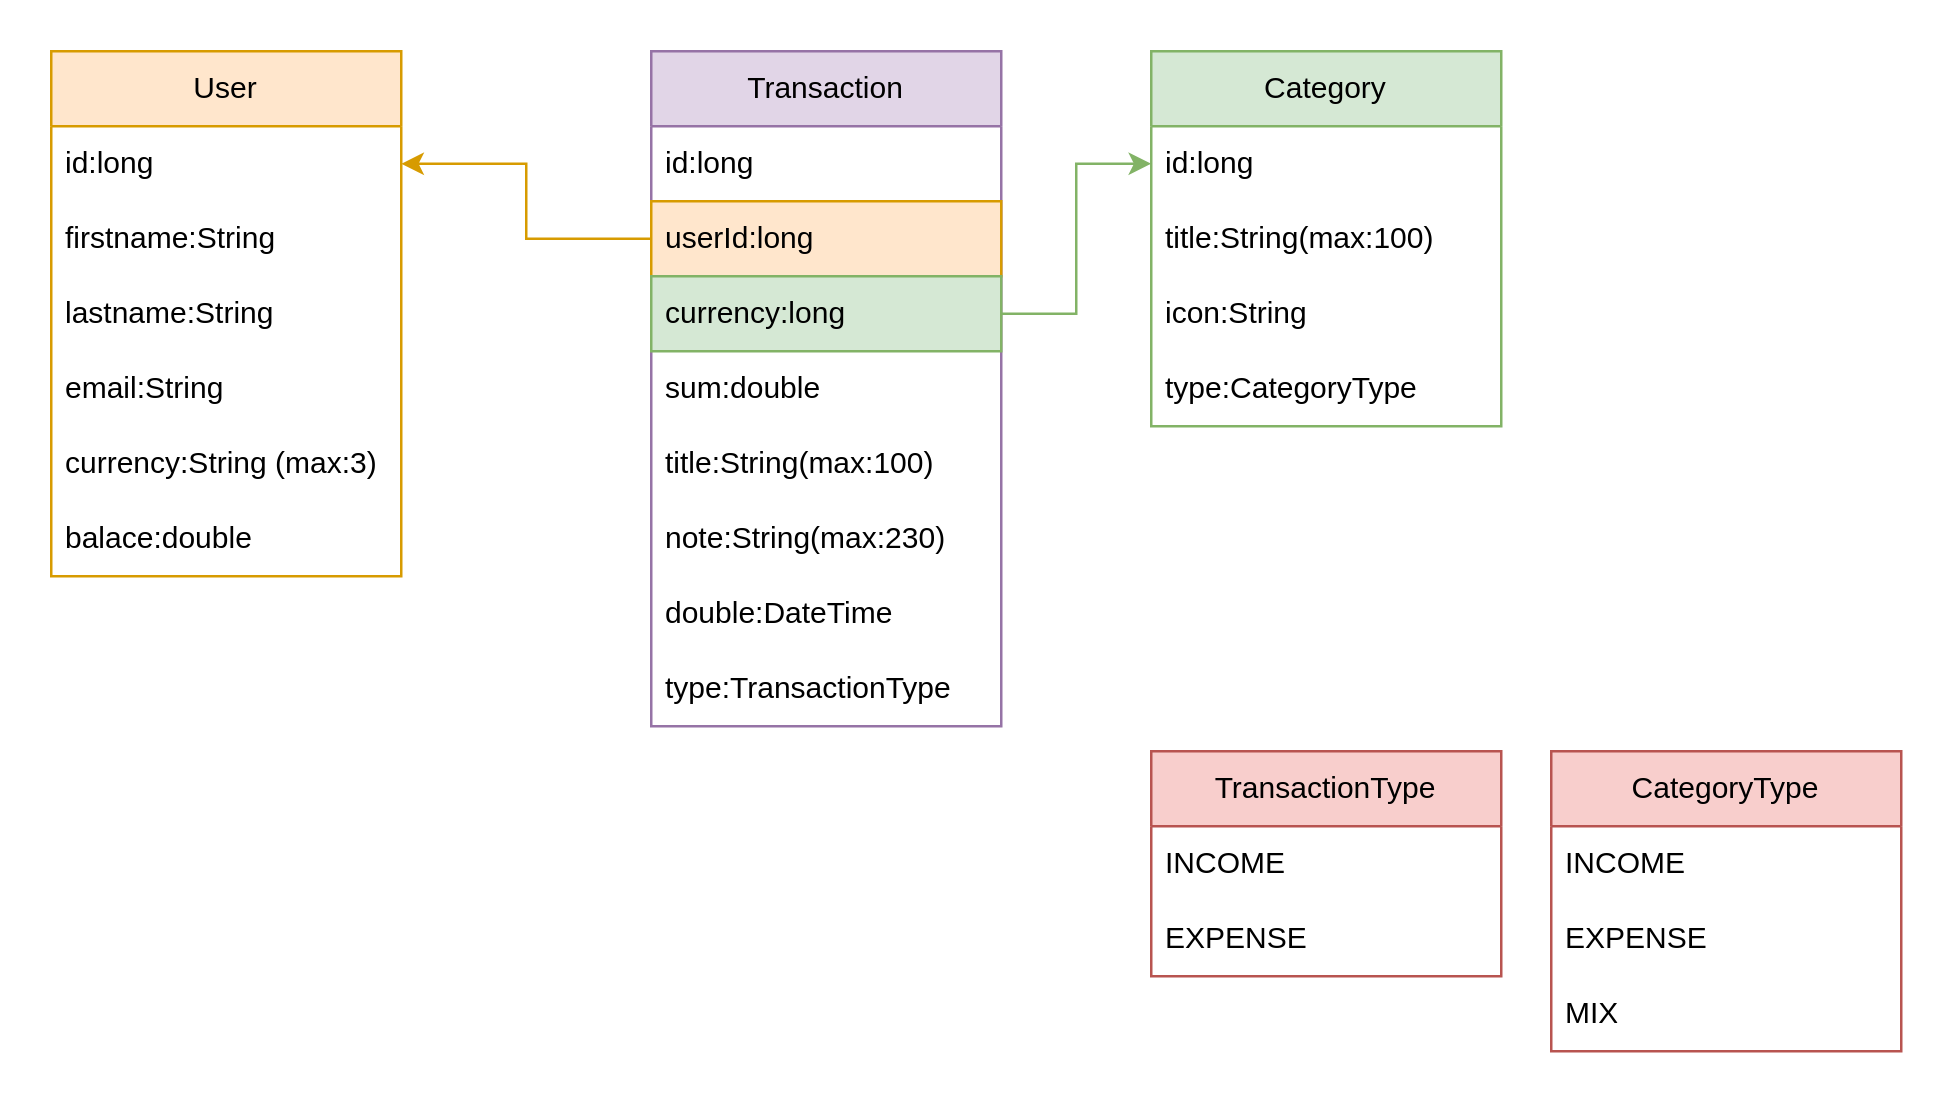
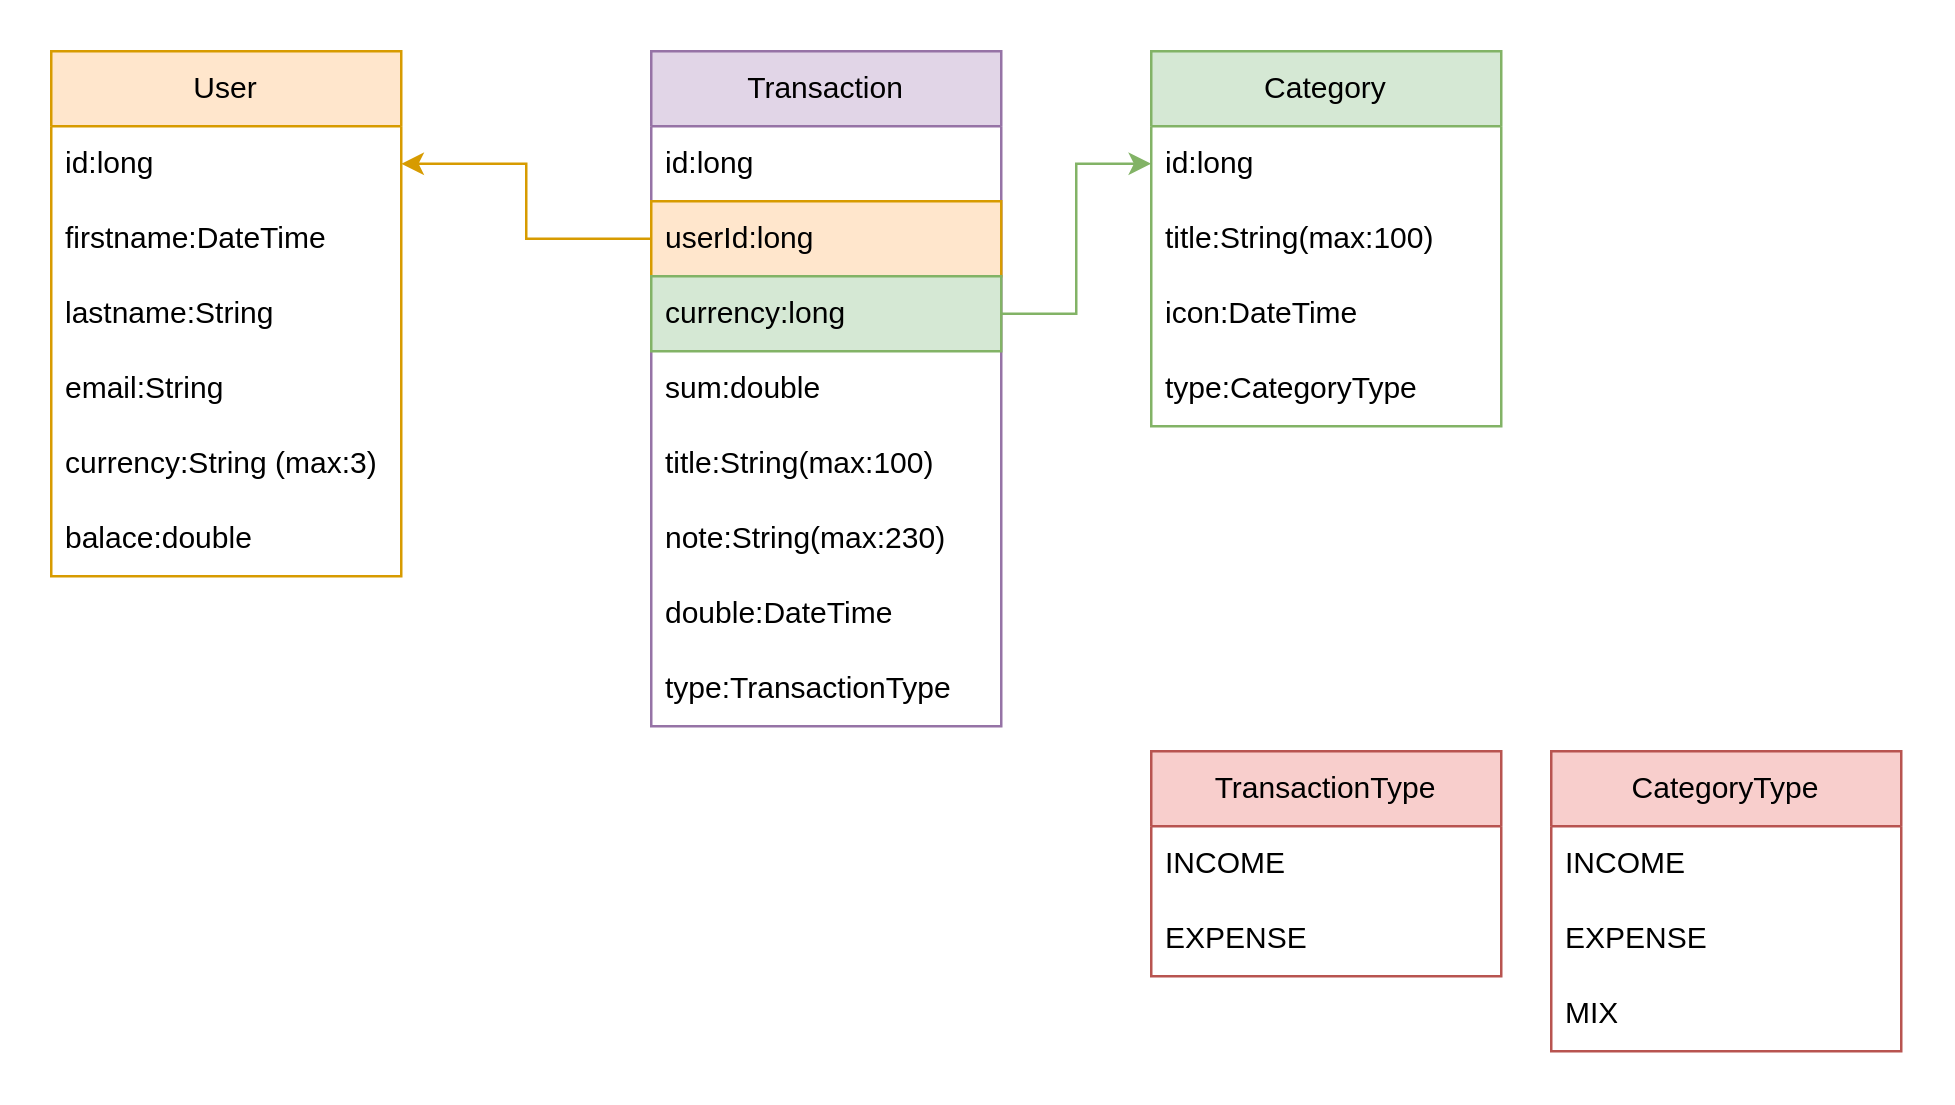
(189, 239) -> (206, 239)
(1247, 314) -> (1264, 314)
